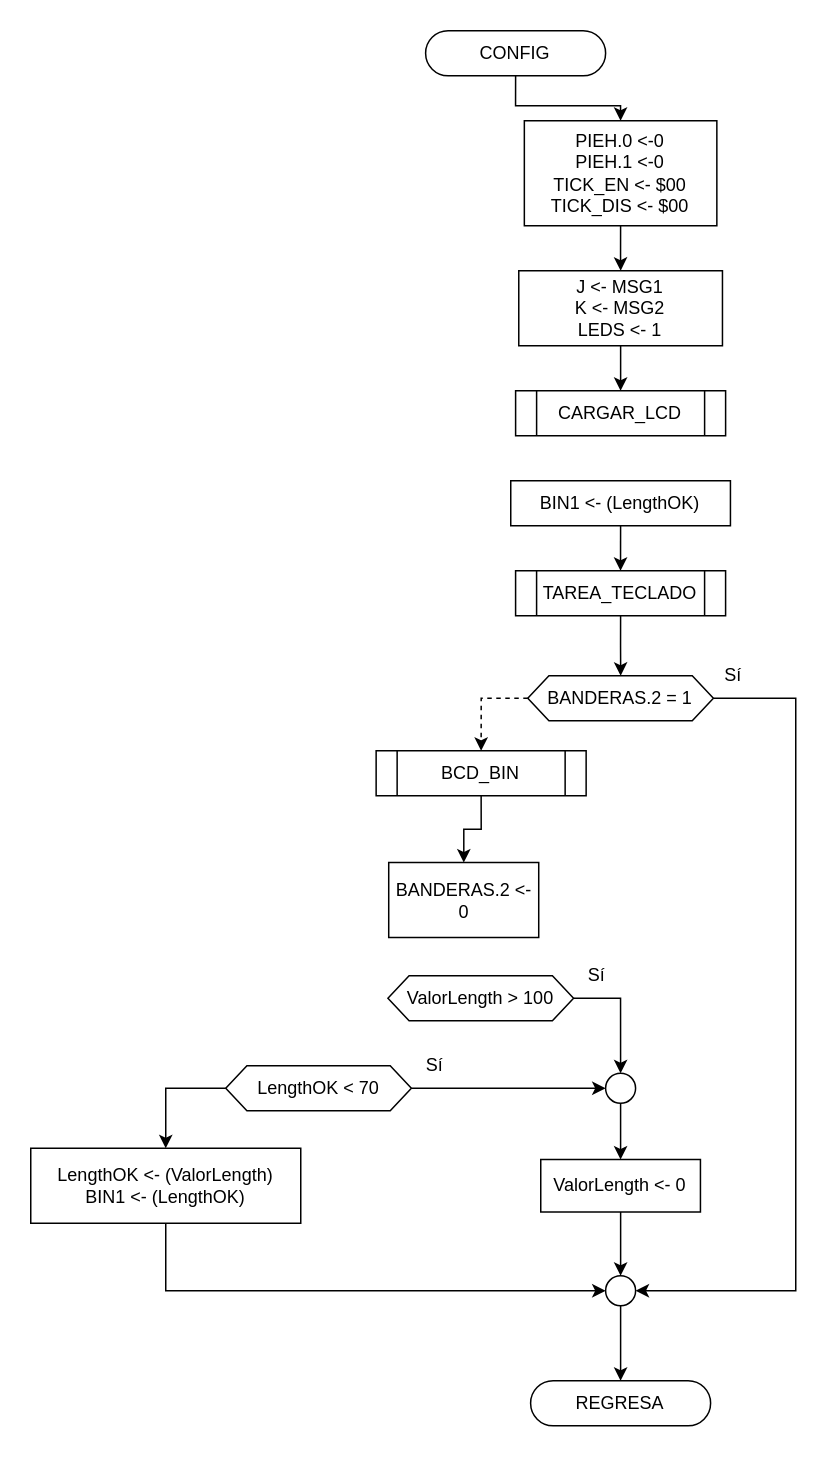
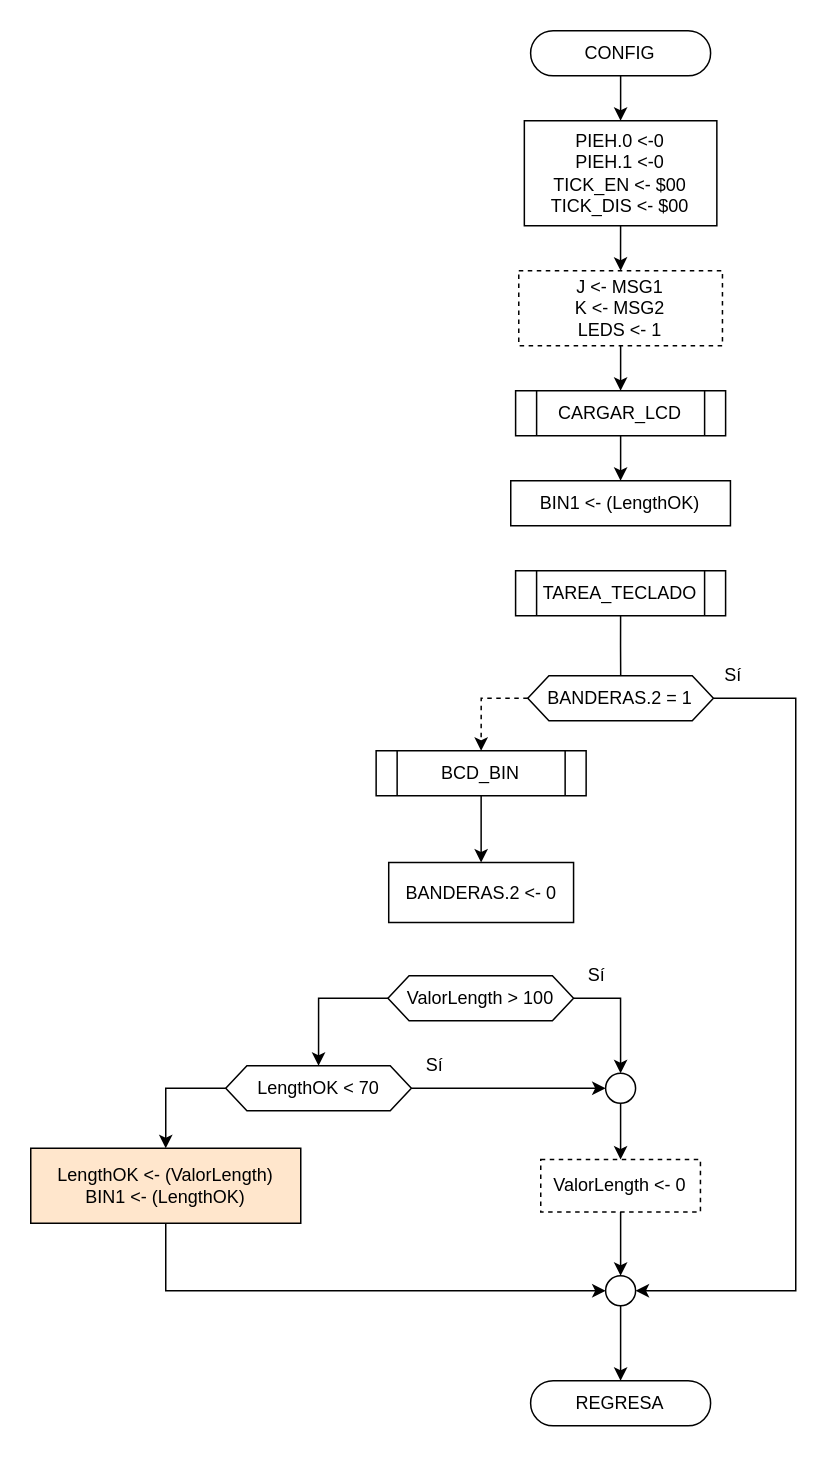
(516, 53) -> (621, 53)
(621, 308) -> (621, 308)
none -> (621, 453)
(621, 554) -> none
(621, 664) -> (621, 668)
(464, 900) -> (481, 893)
none -> (325, 998)
(166, 1186) -> (166, 1186)
(621, 1186) -> (621, 1186)
